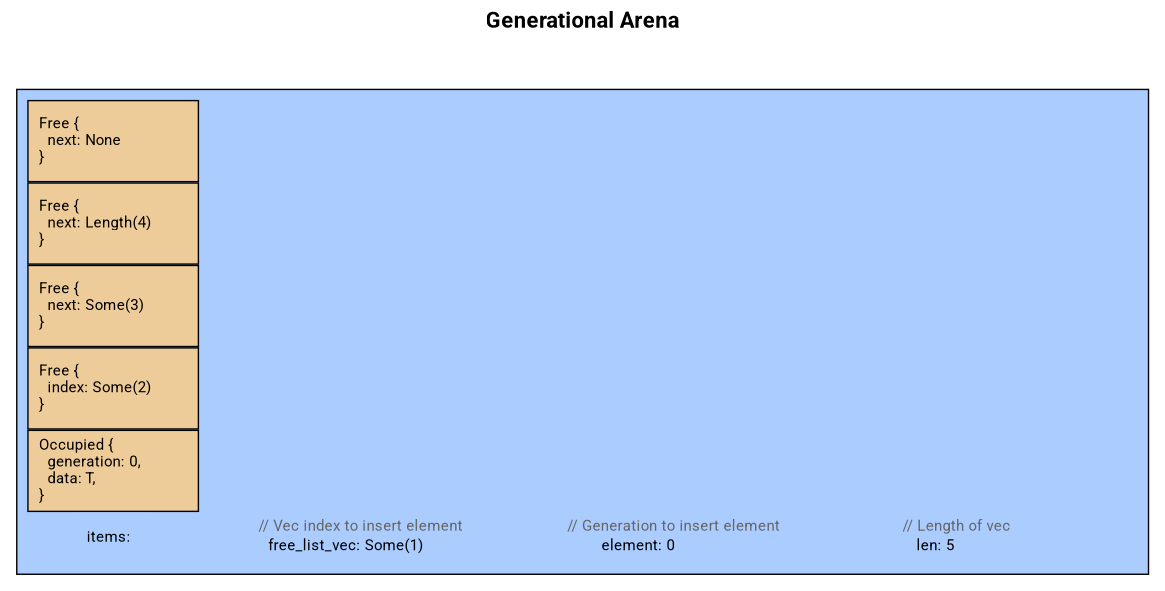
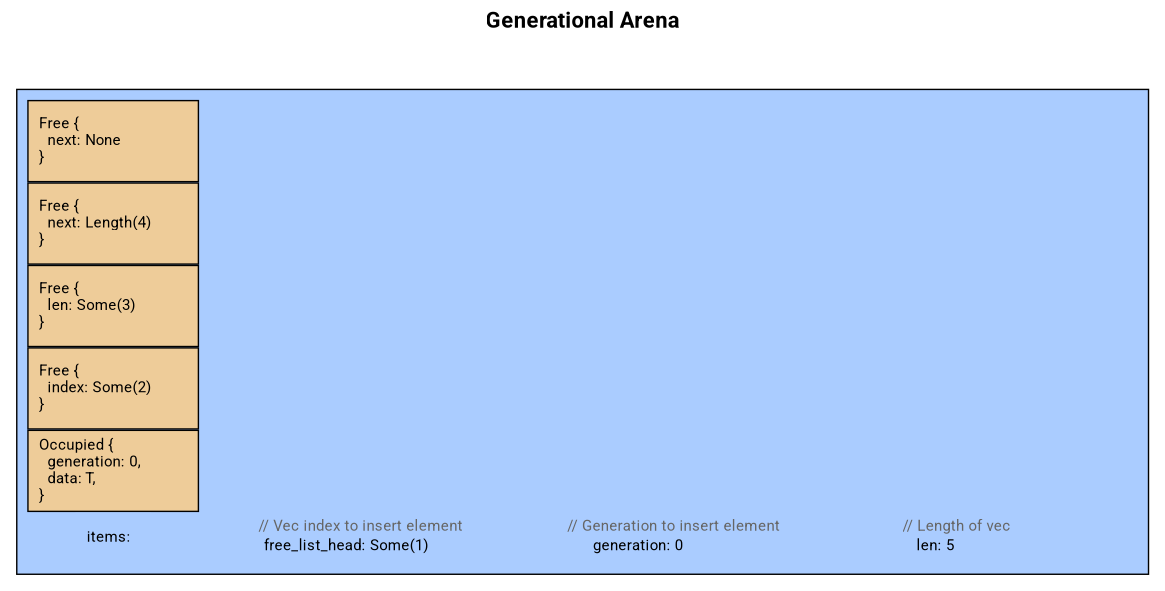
(113, 306) -> (113, 306)
(361, 546) -> (361, 546)
(674, 546) -> (674, 546)
